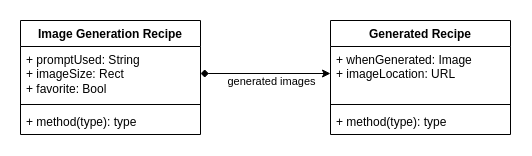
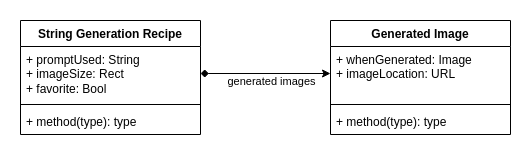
(111, 35) -> (111, 35)
(421, 35) -> (421, 35)
